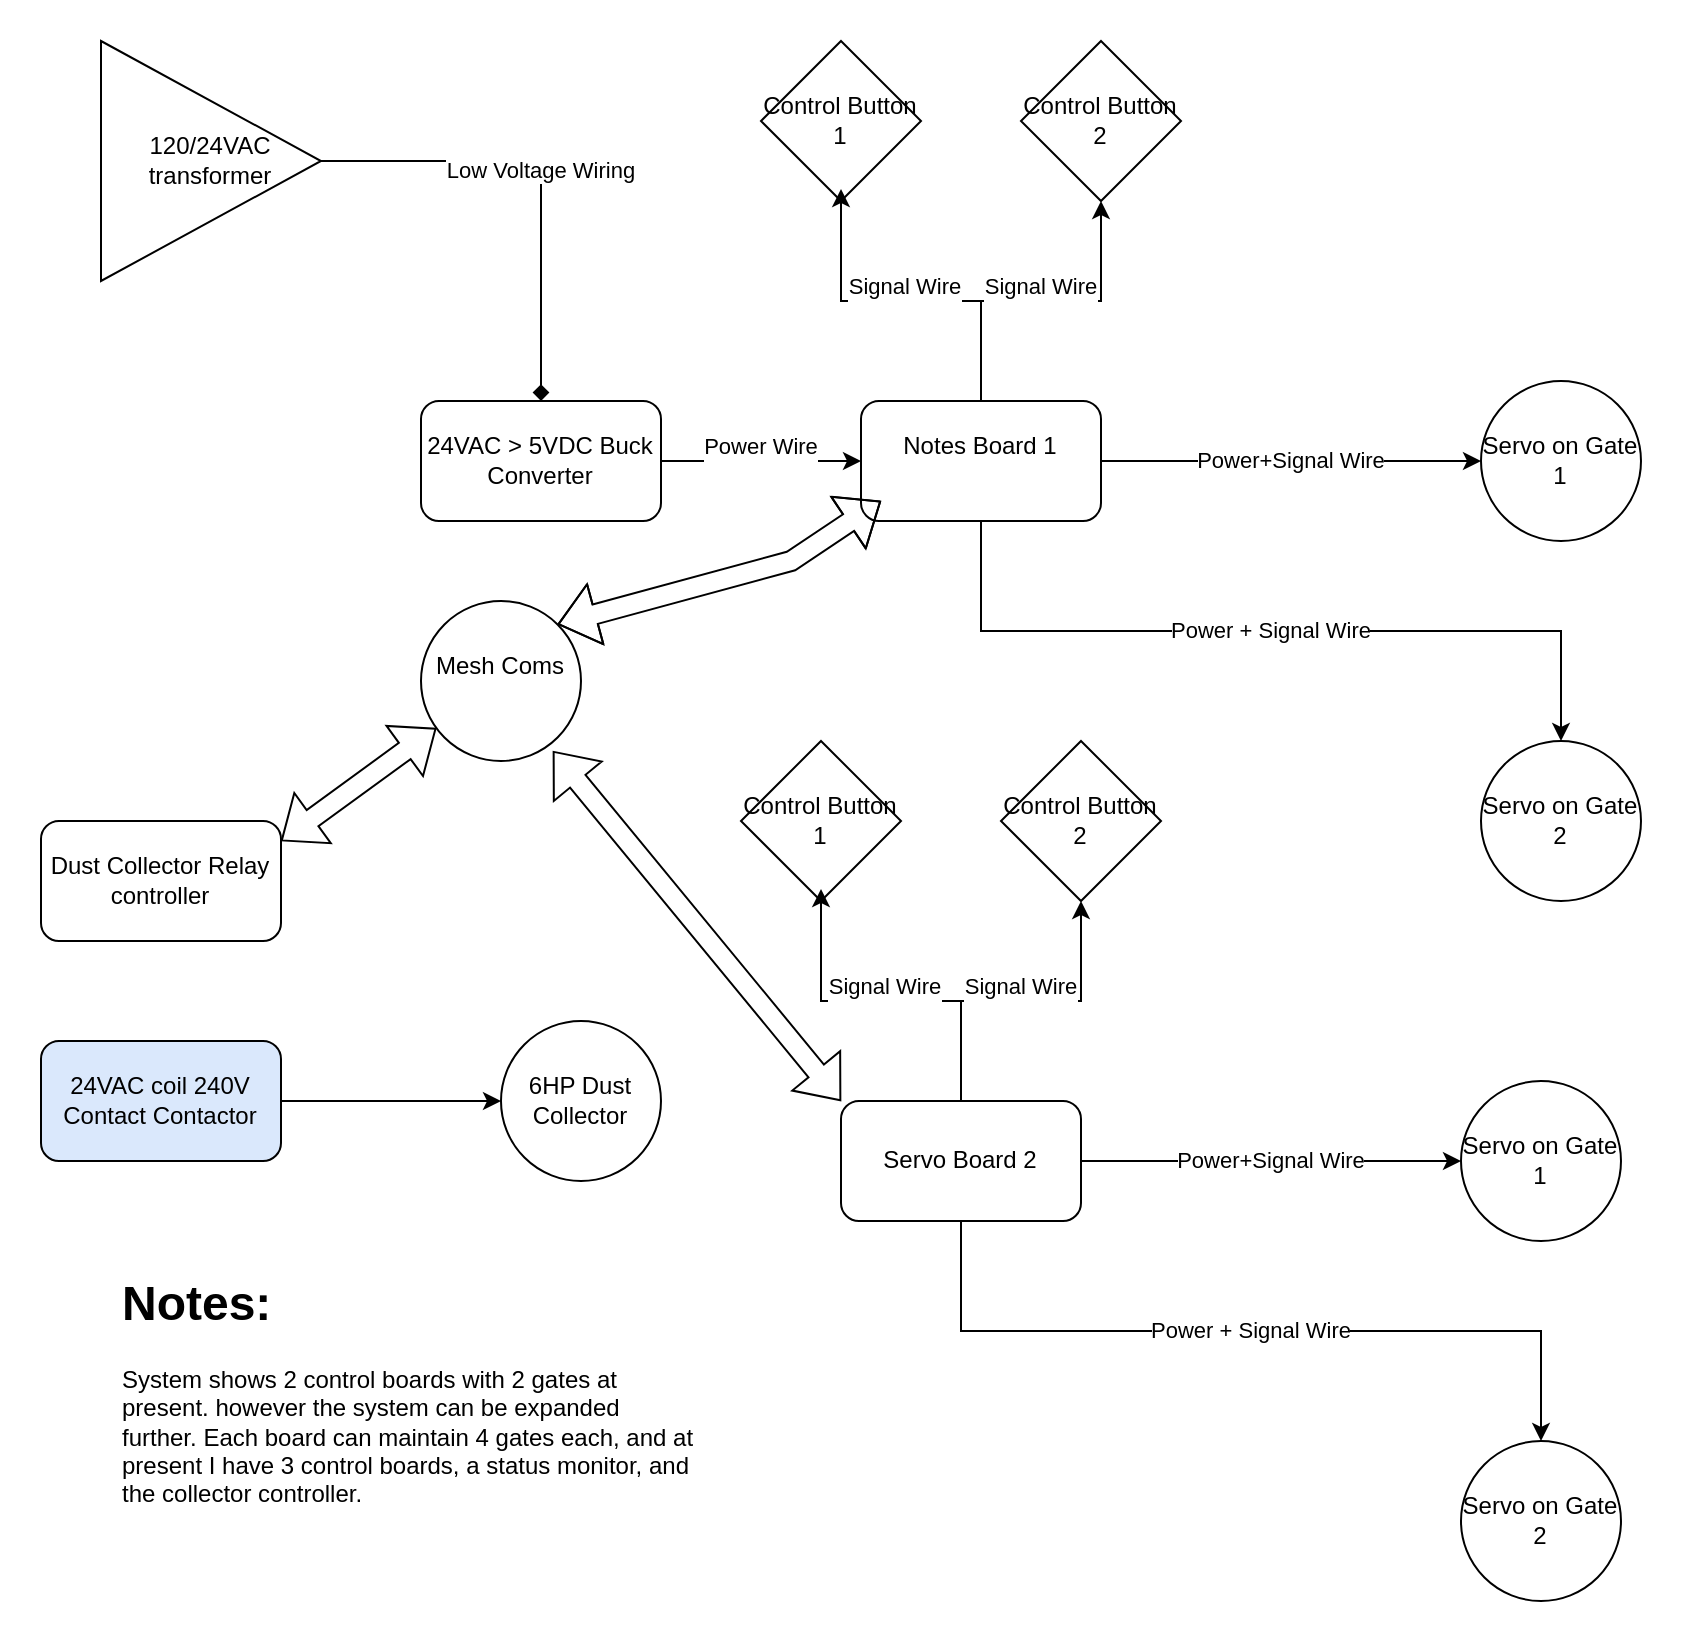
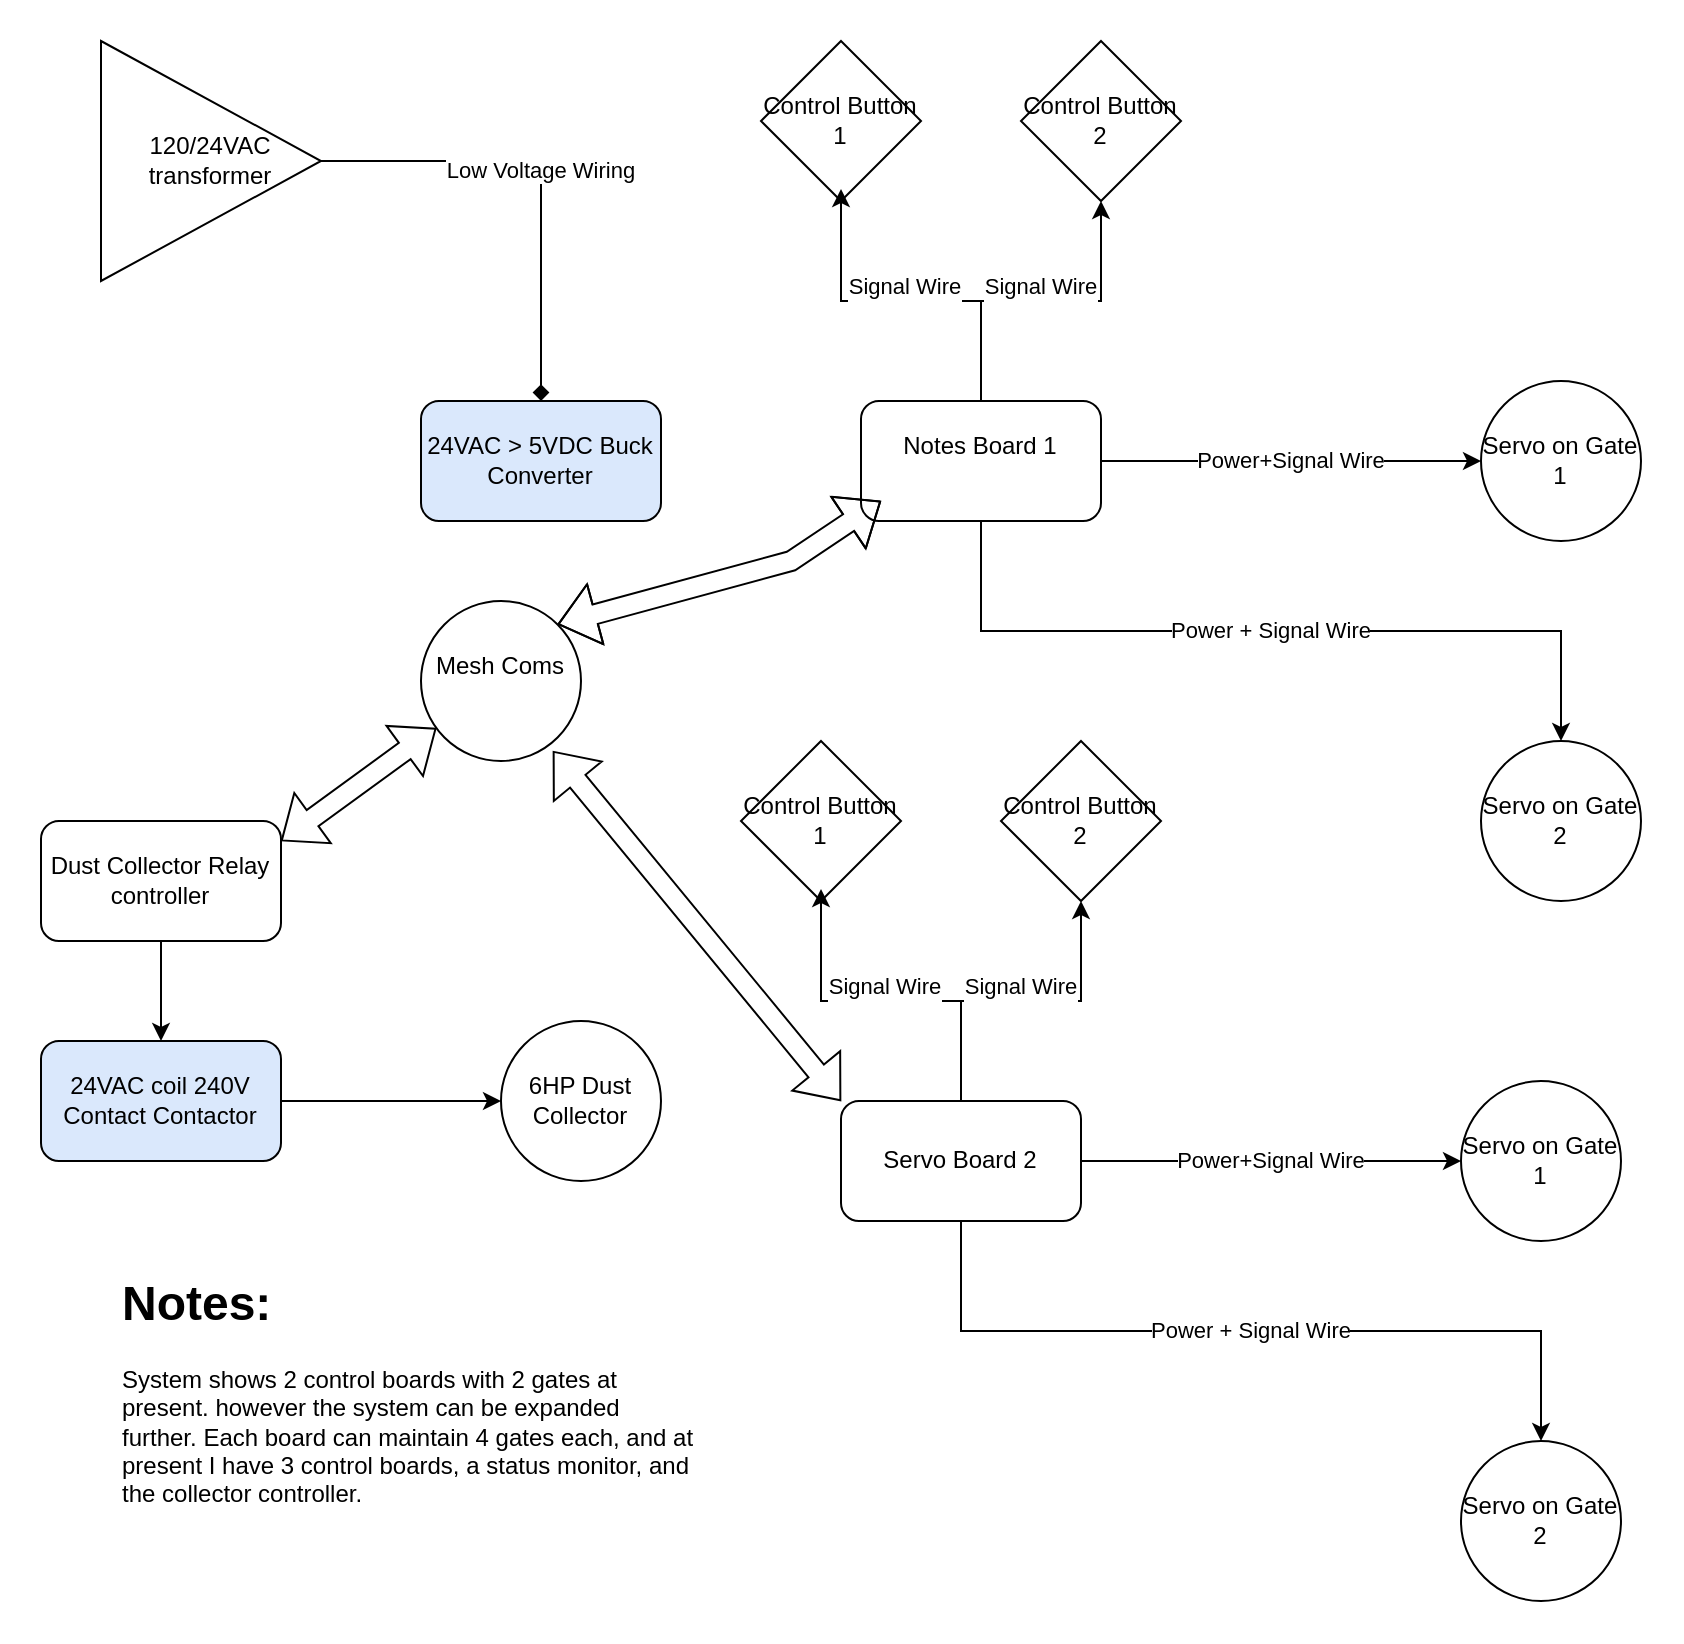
(541, 461) -> (541, 461)
(683, 461) -> none
none -> (161, 984)
